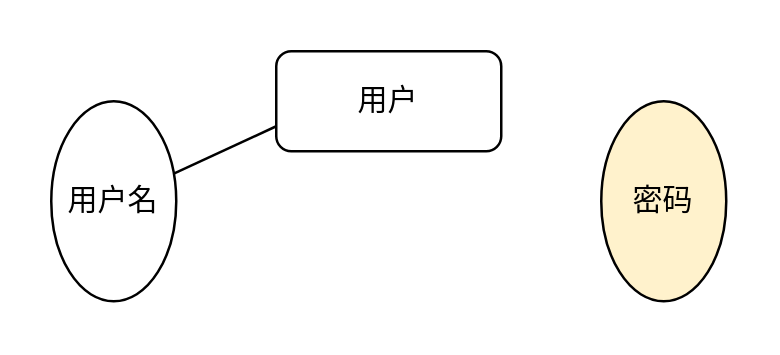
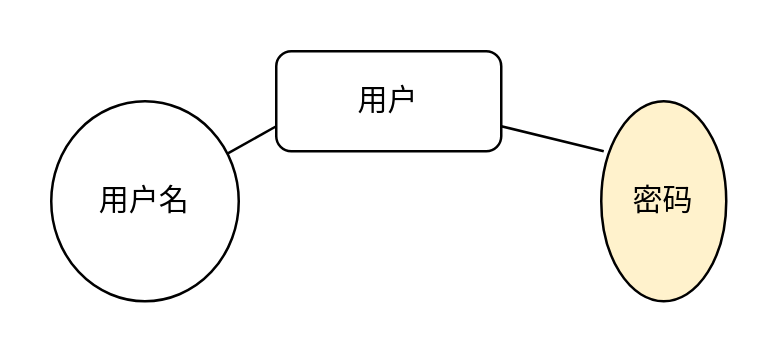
none -> (552, 139)
(114, 201) -> (145, 201)
